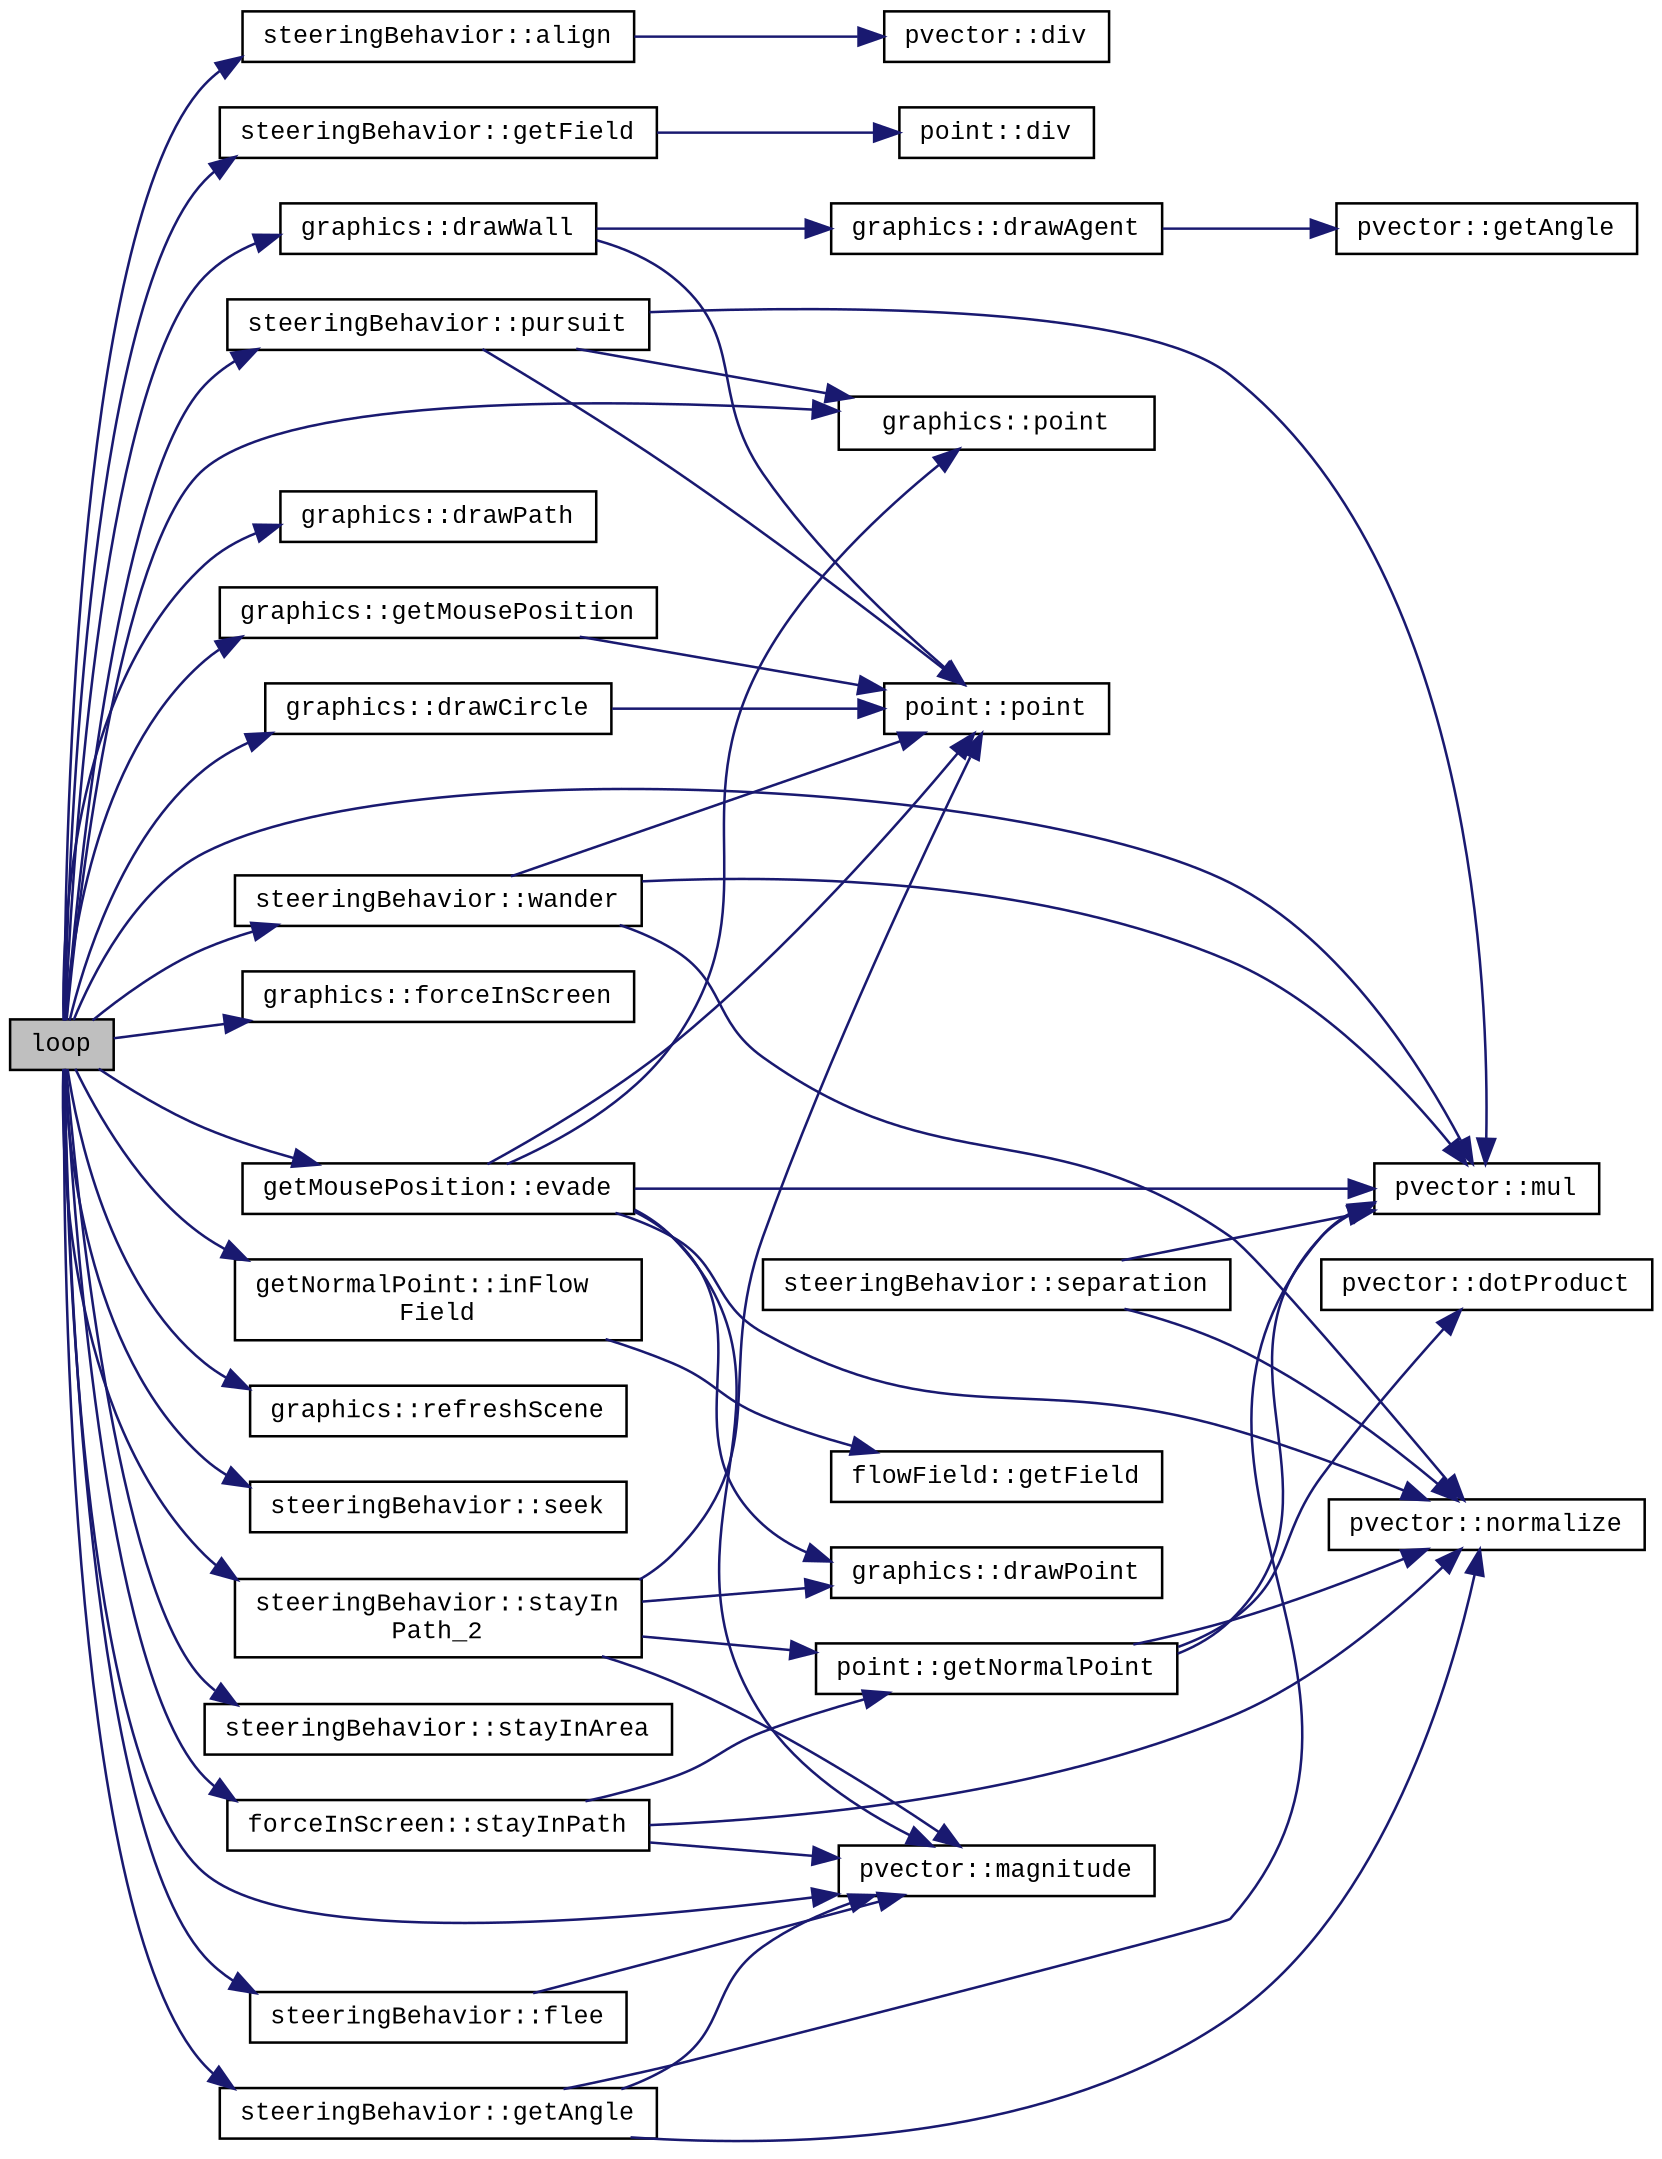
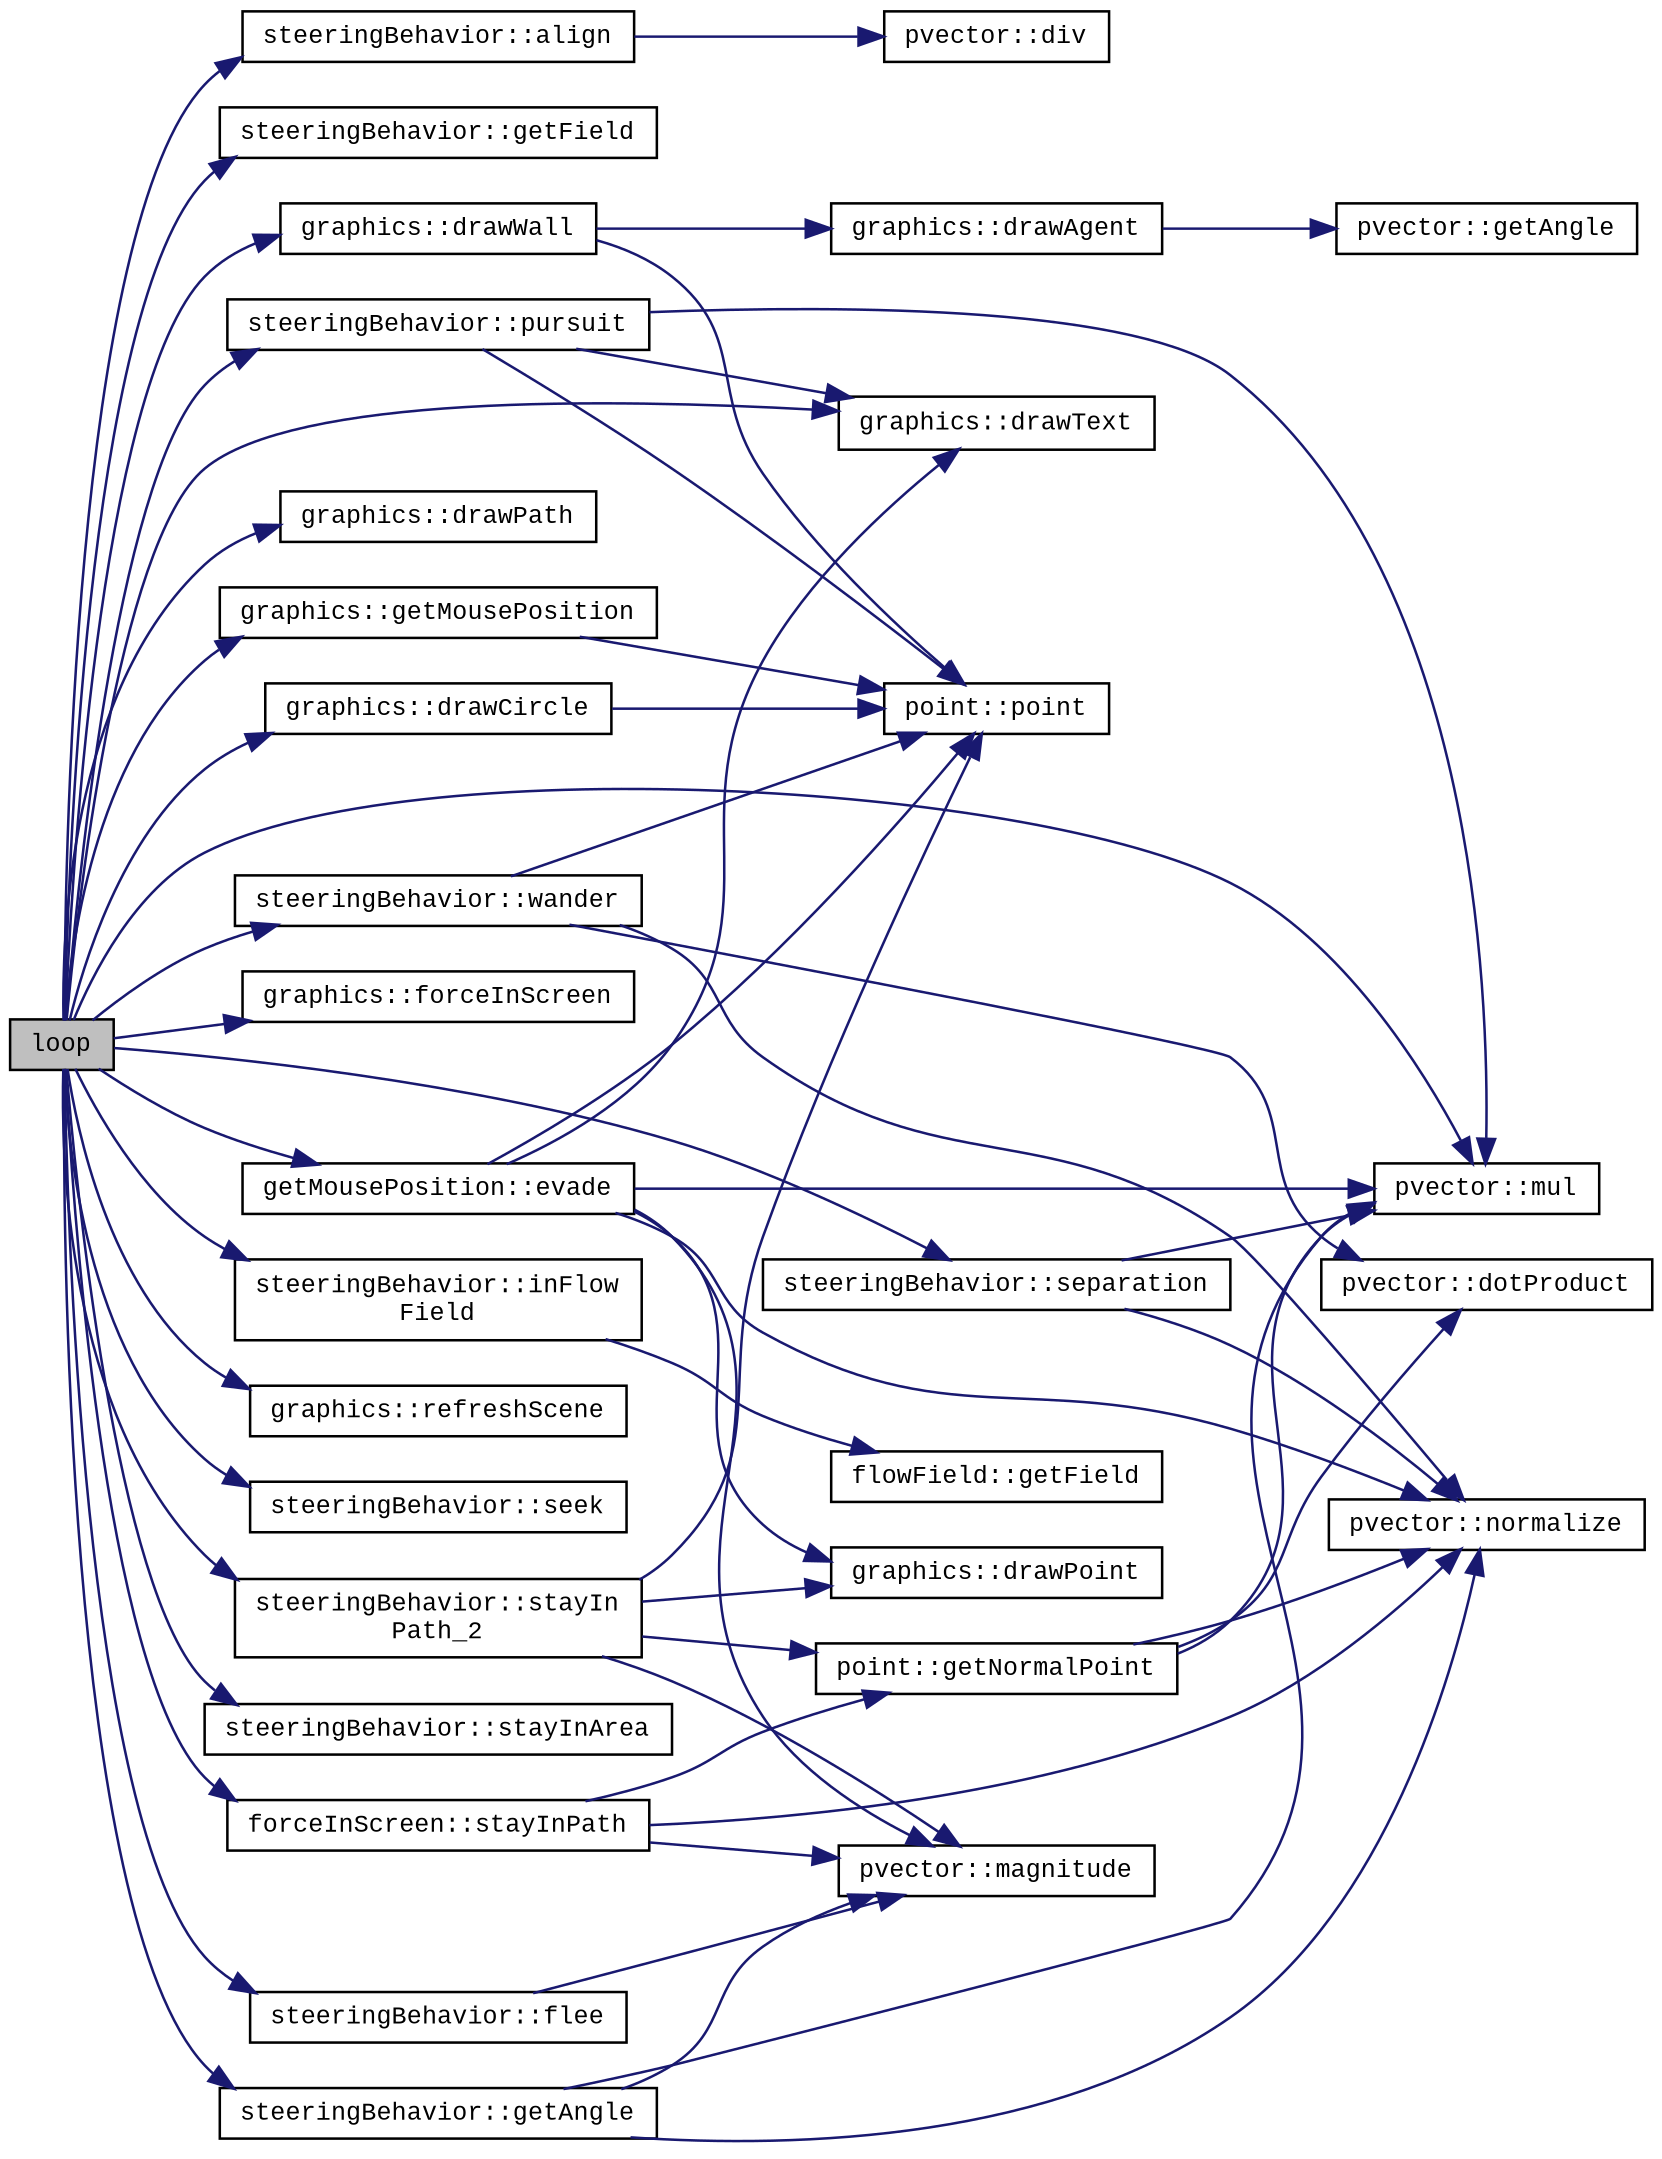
(997, 133) -> none
(997, 423) -> (997, 423)
(1083, 914) -> (1012, 1010)
(438, 1300) -> (438, 1300)
(152, 1783) -> (532, 1106)
